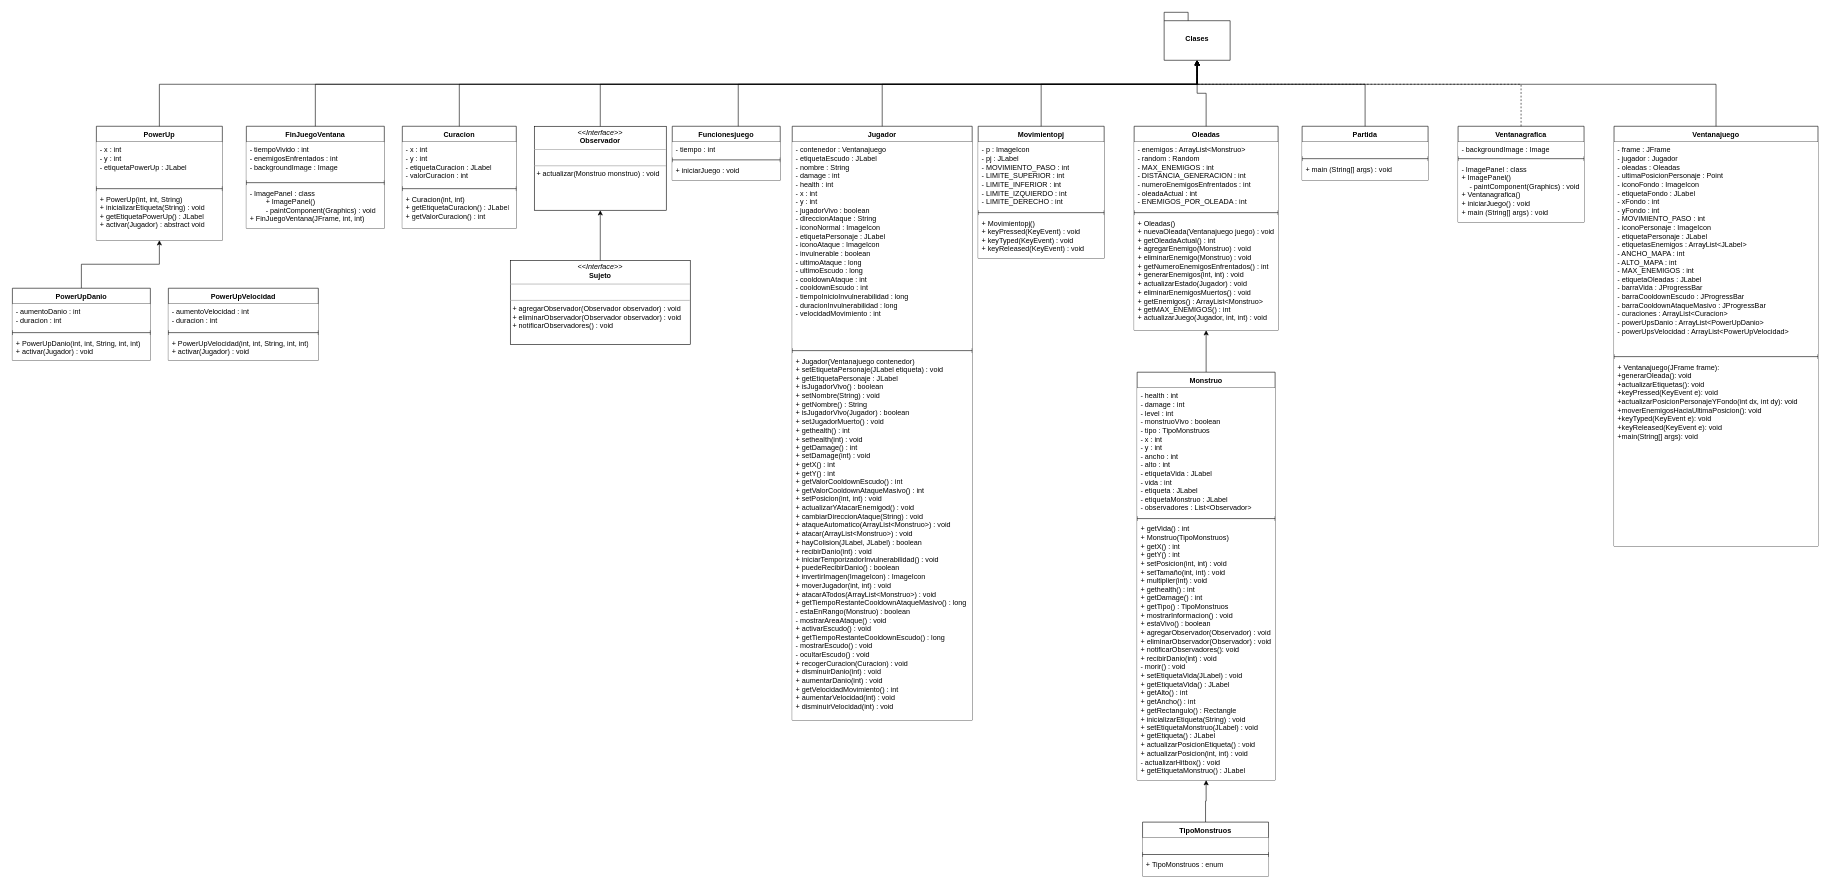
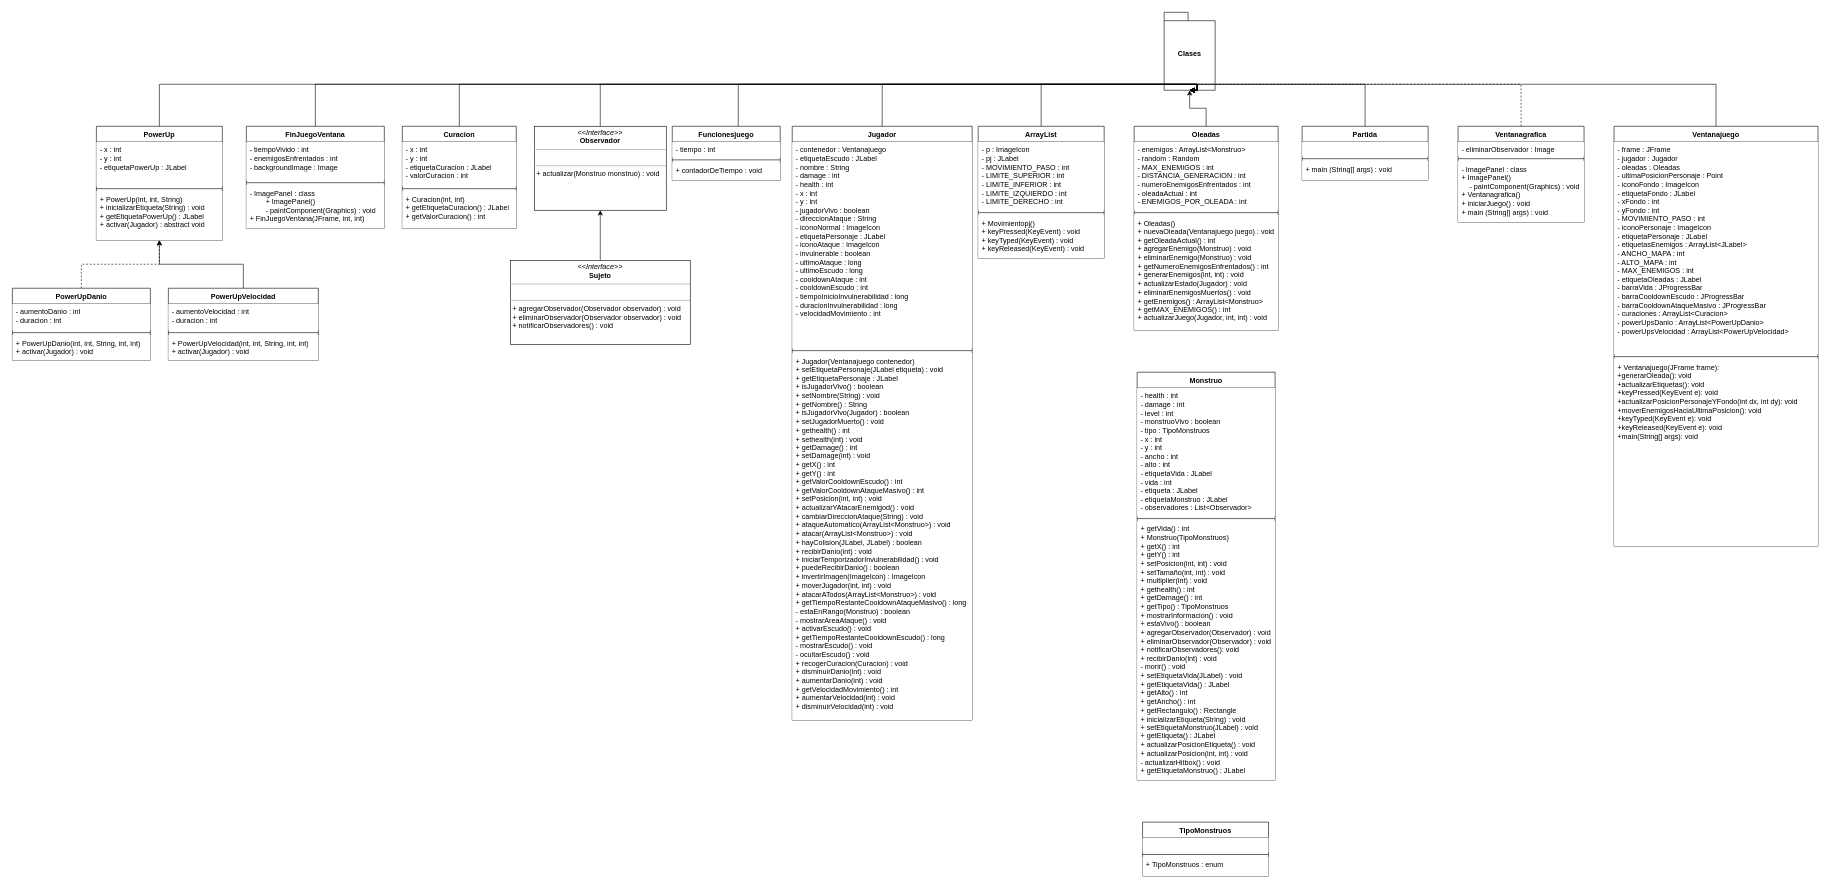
(1197, 36) -> (1190, 51)
(1041, 135) -> (1041, 135)
(1509, 150) -> (1512, 150)
(711, 171) -> (721, 171)
(107, 264) -> (107, 264)
none -> (214, 264)
(1206, 335) -> none
(1206, 810) -> none
